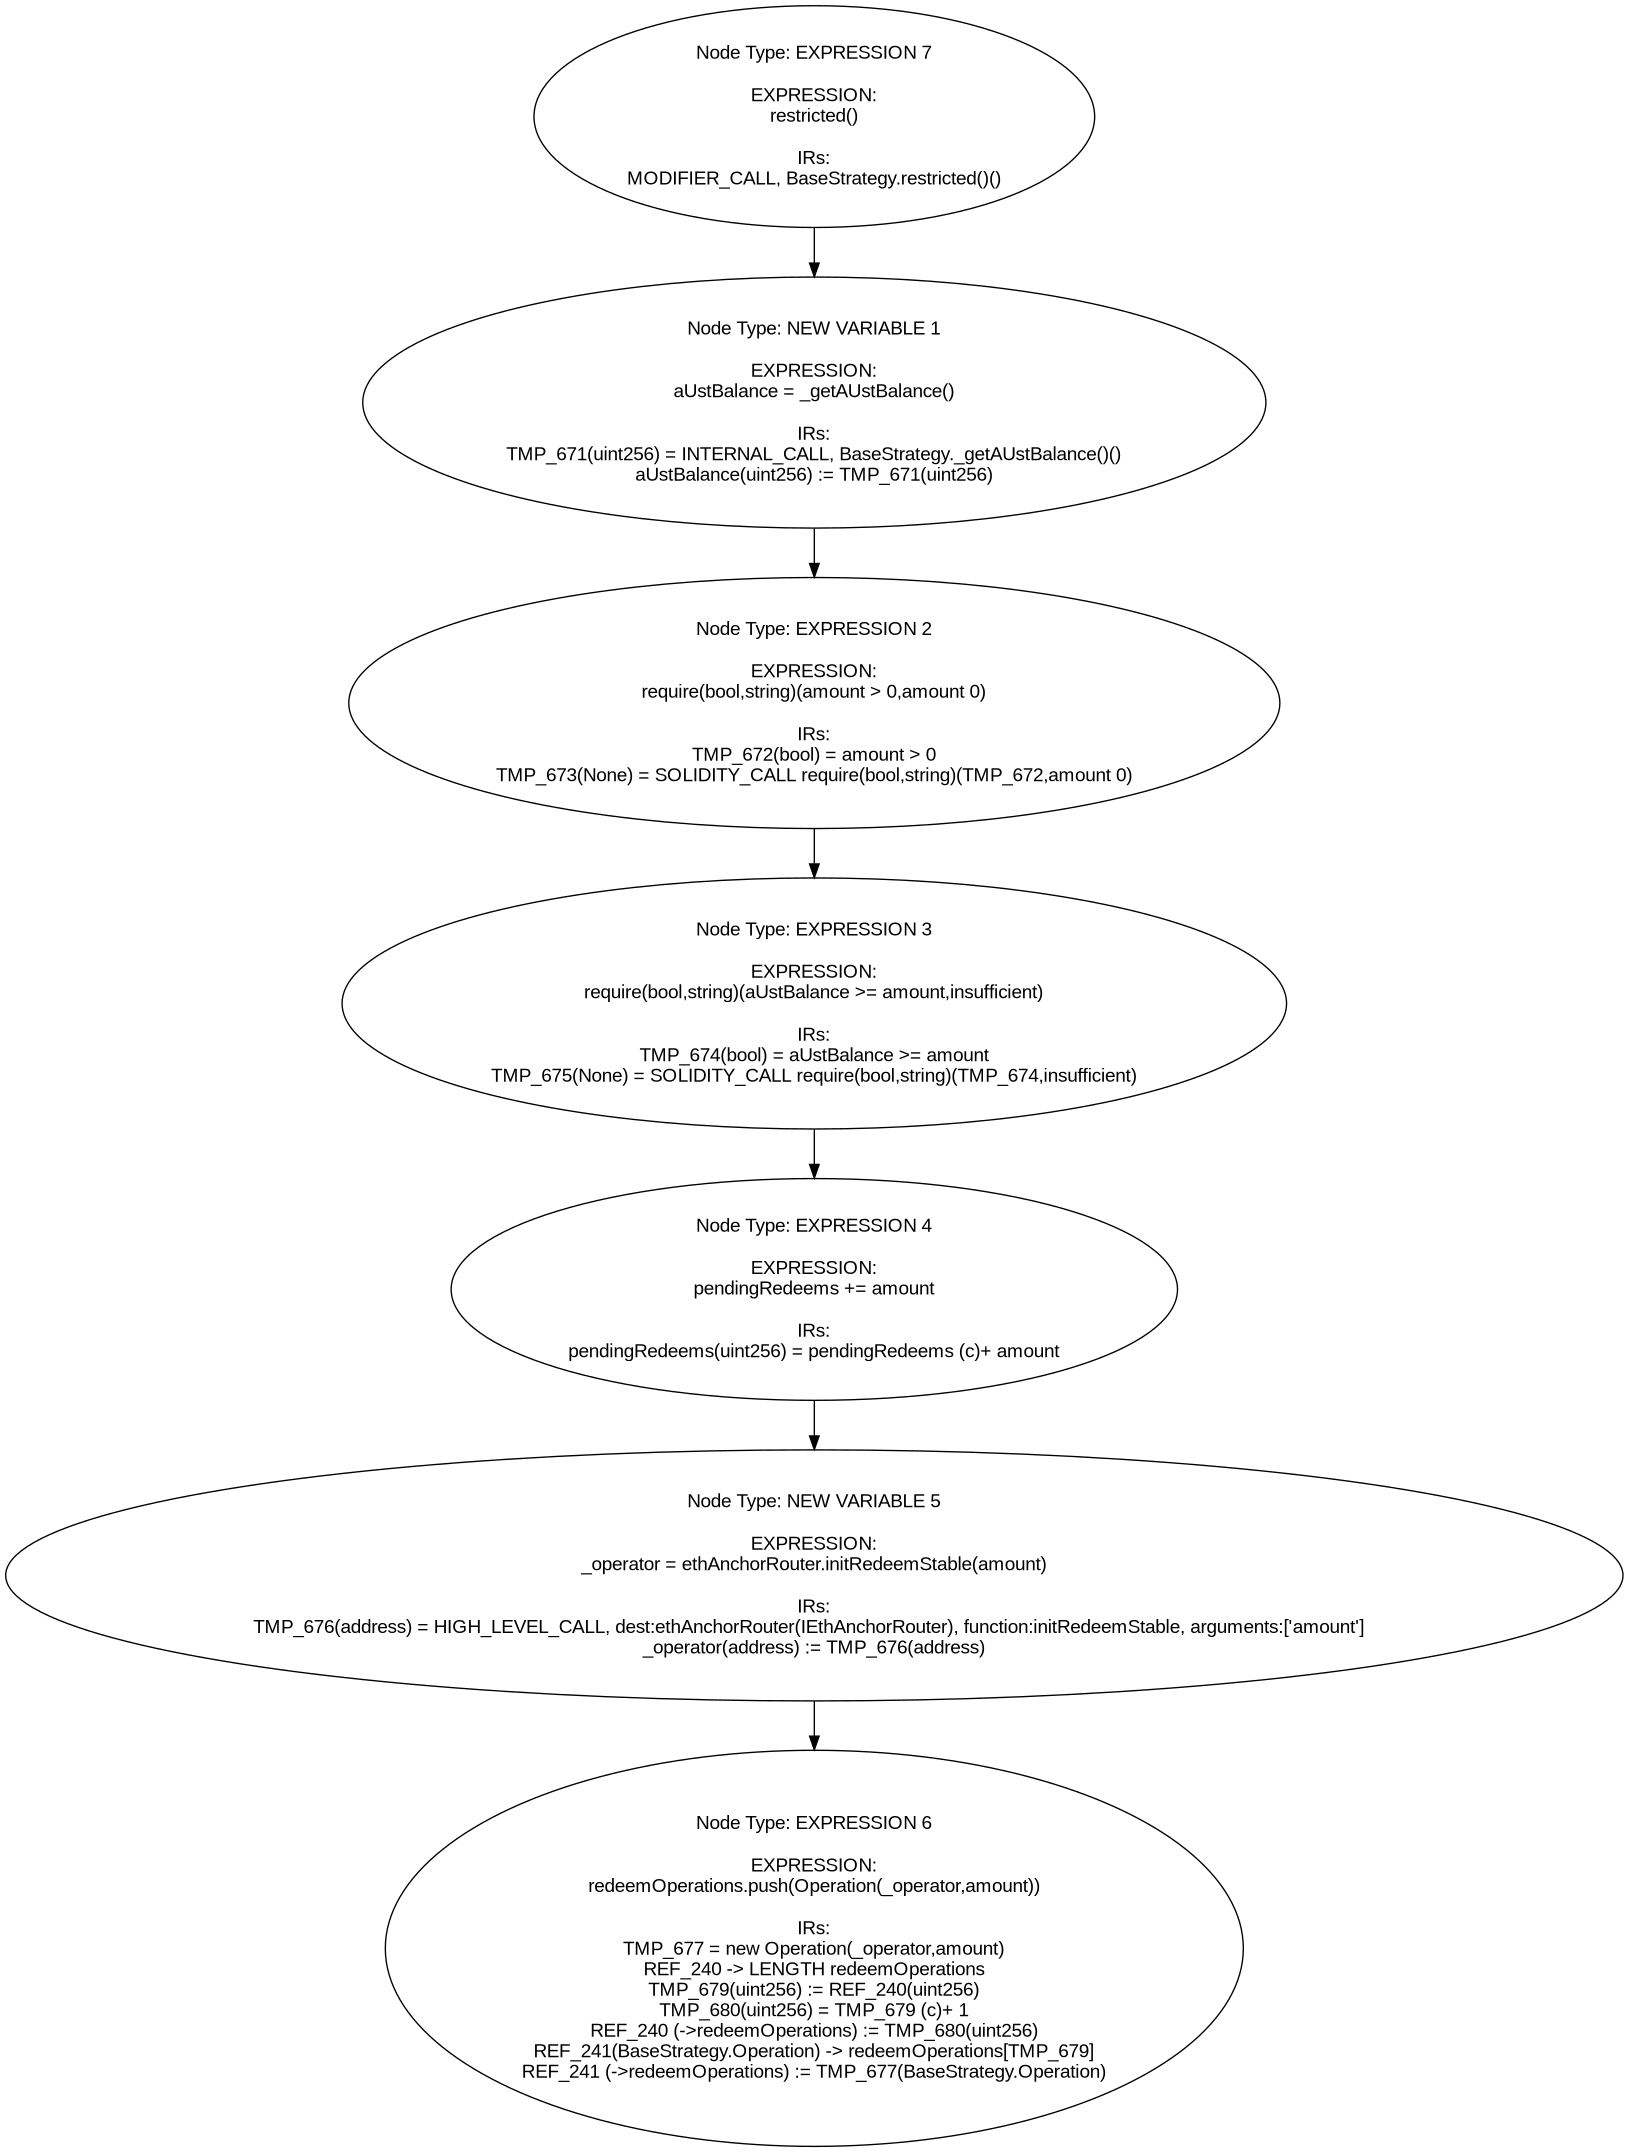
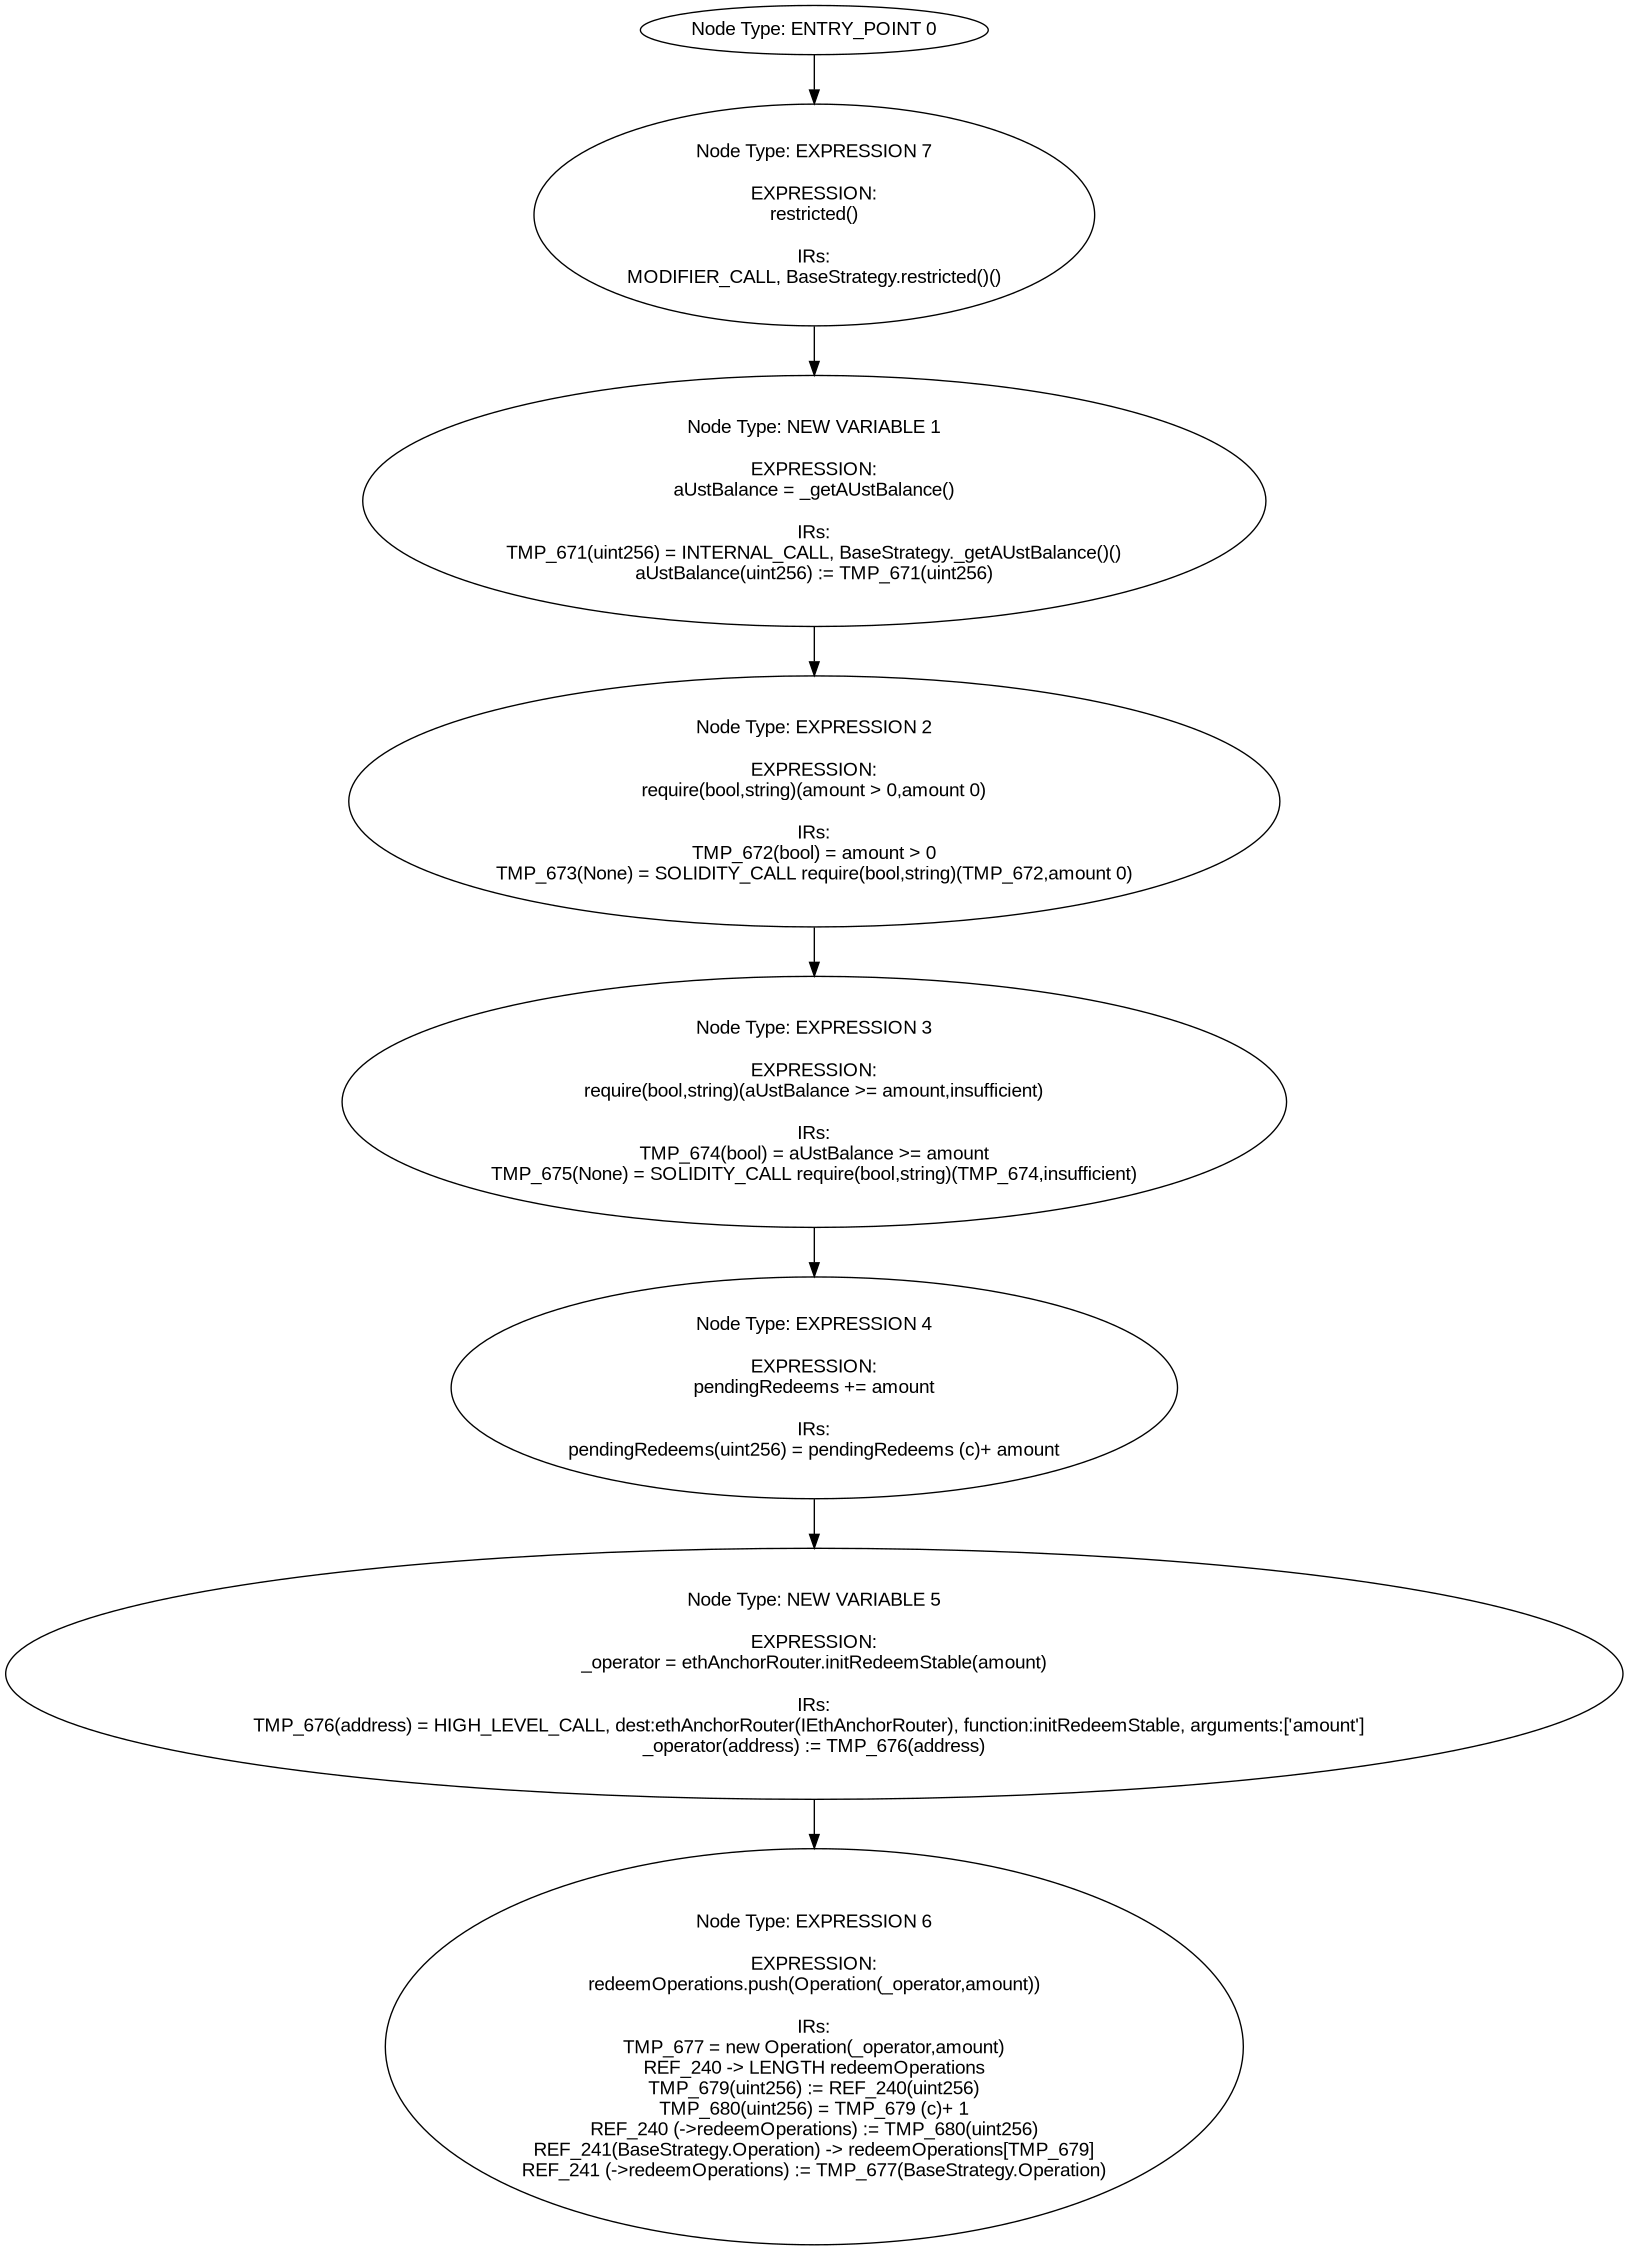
none -> (814, 30)
